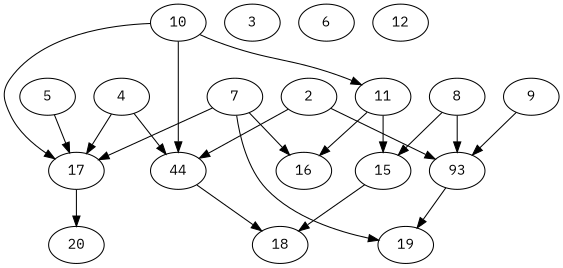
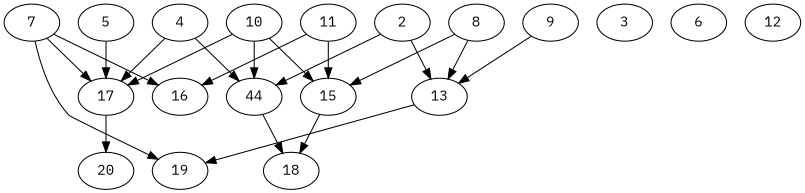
(276, 59) -> (287, 56)
(457, 171) -> (439, 97)
